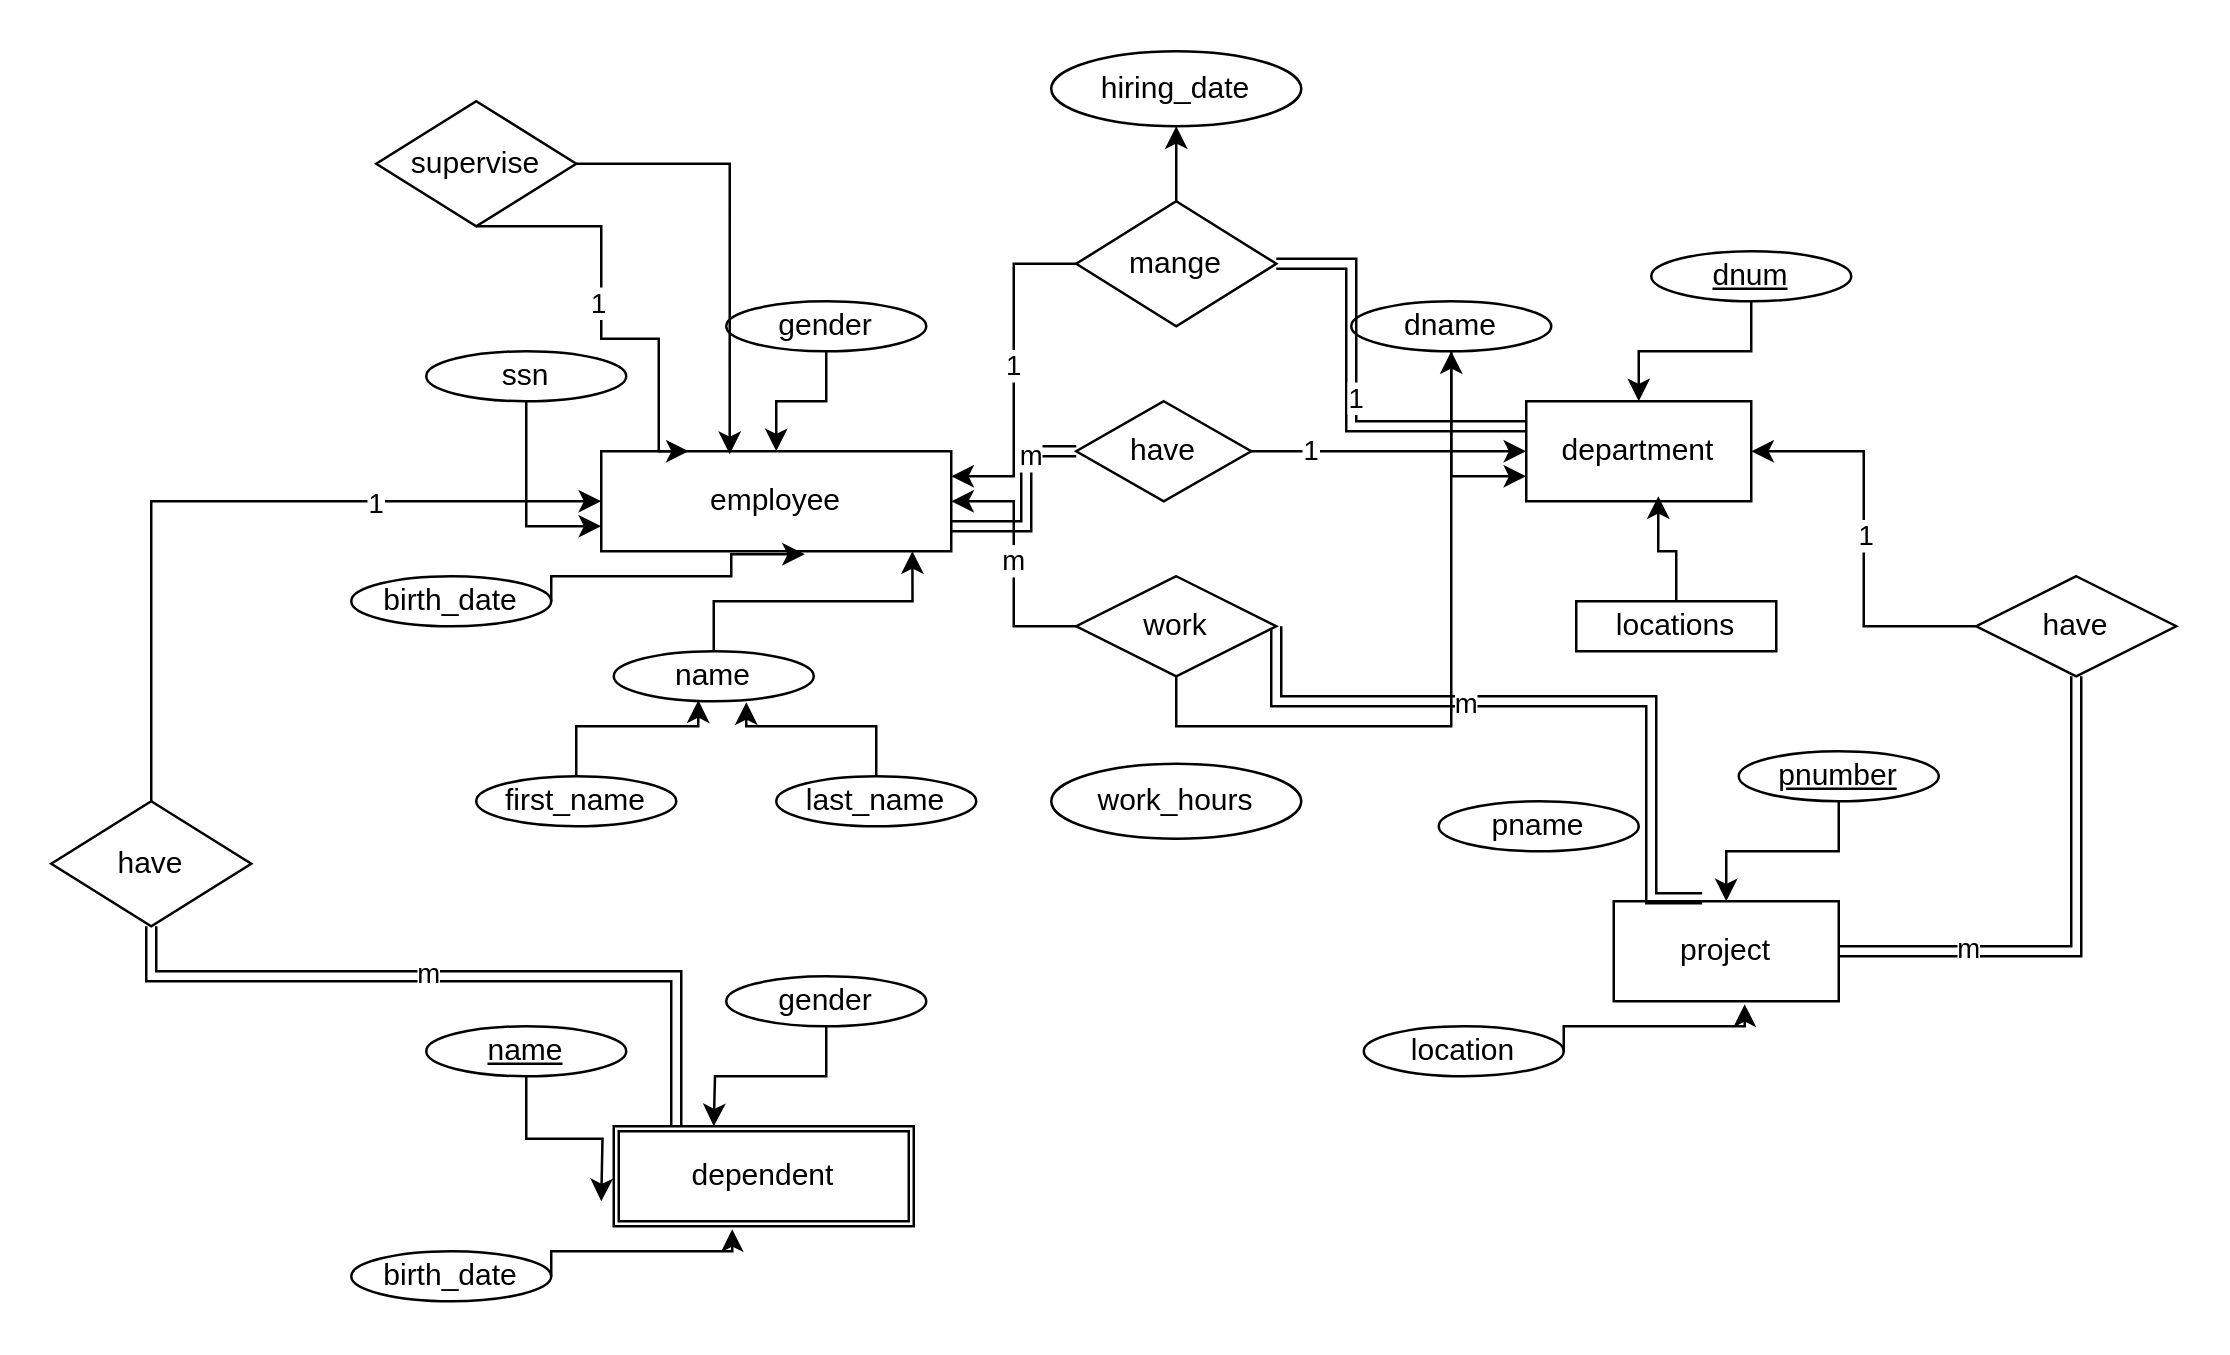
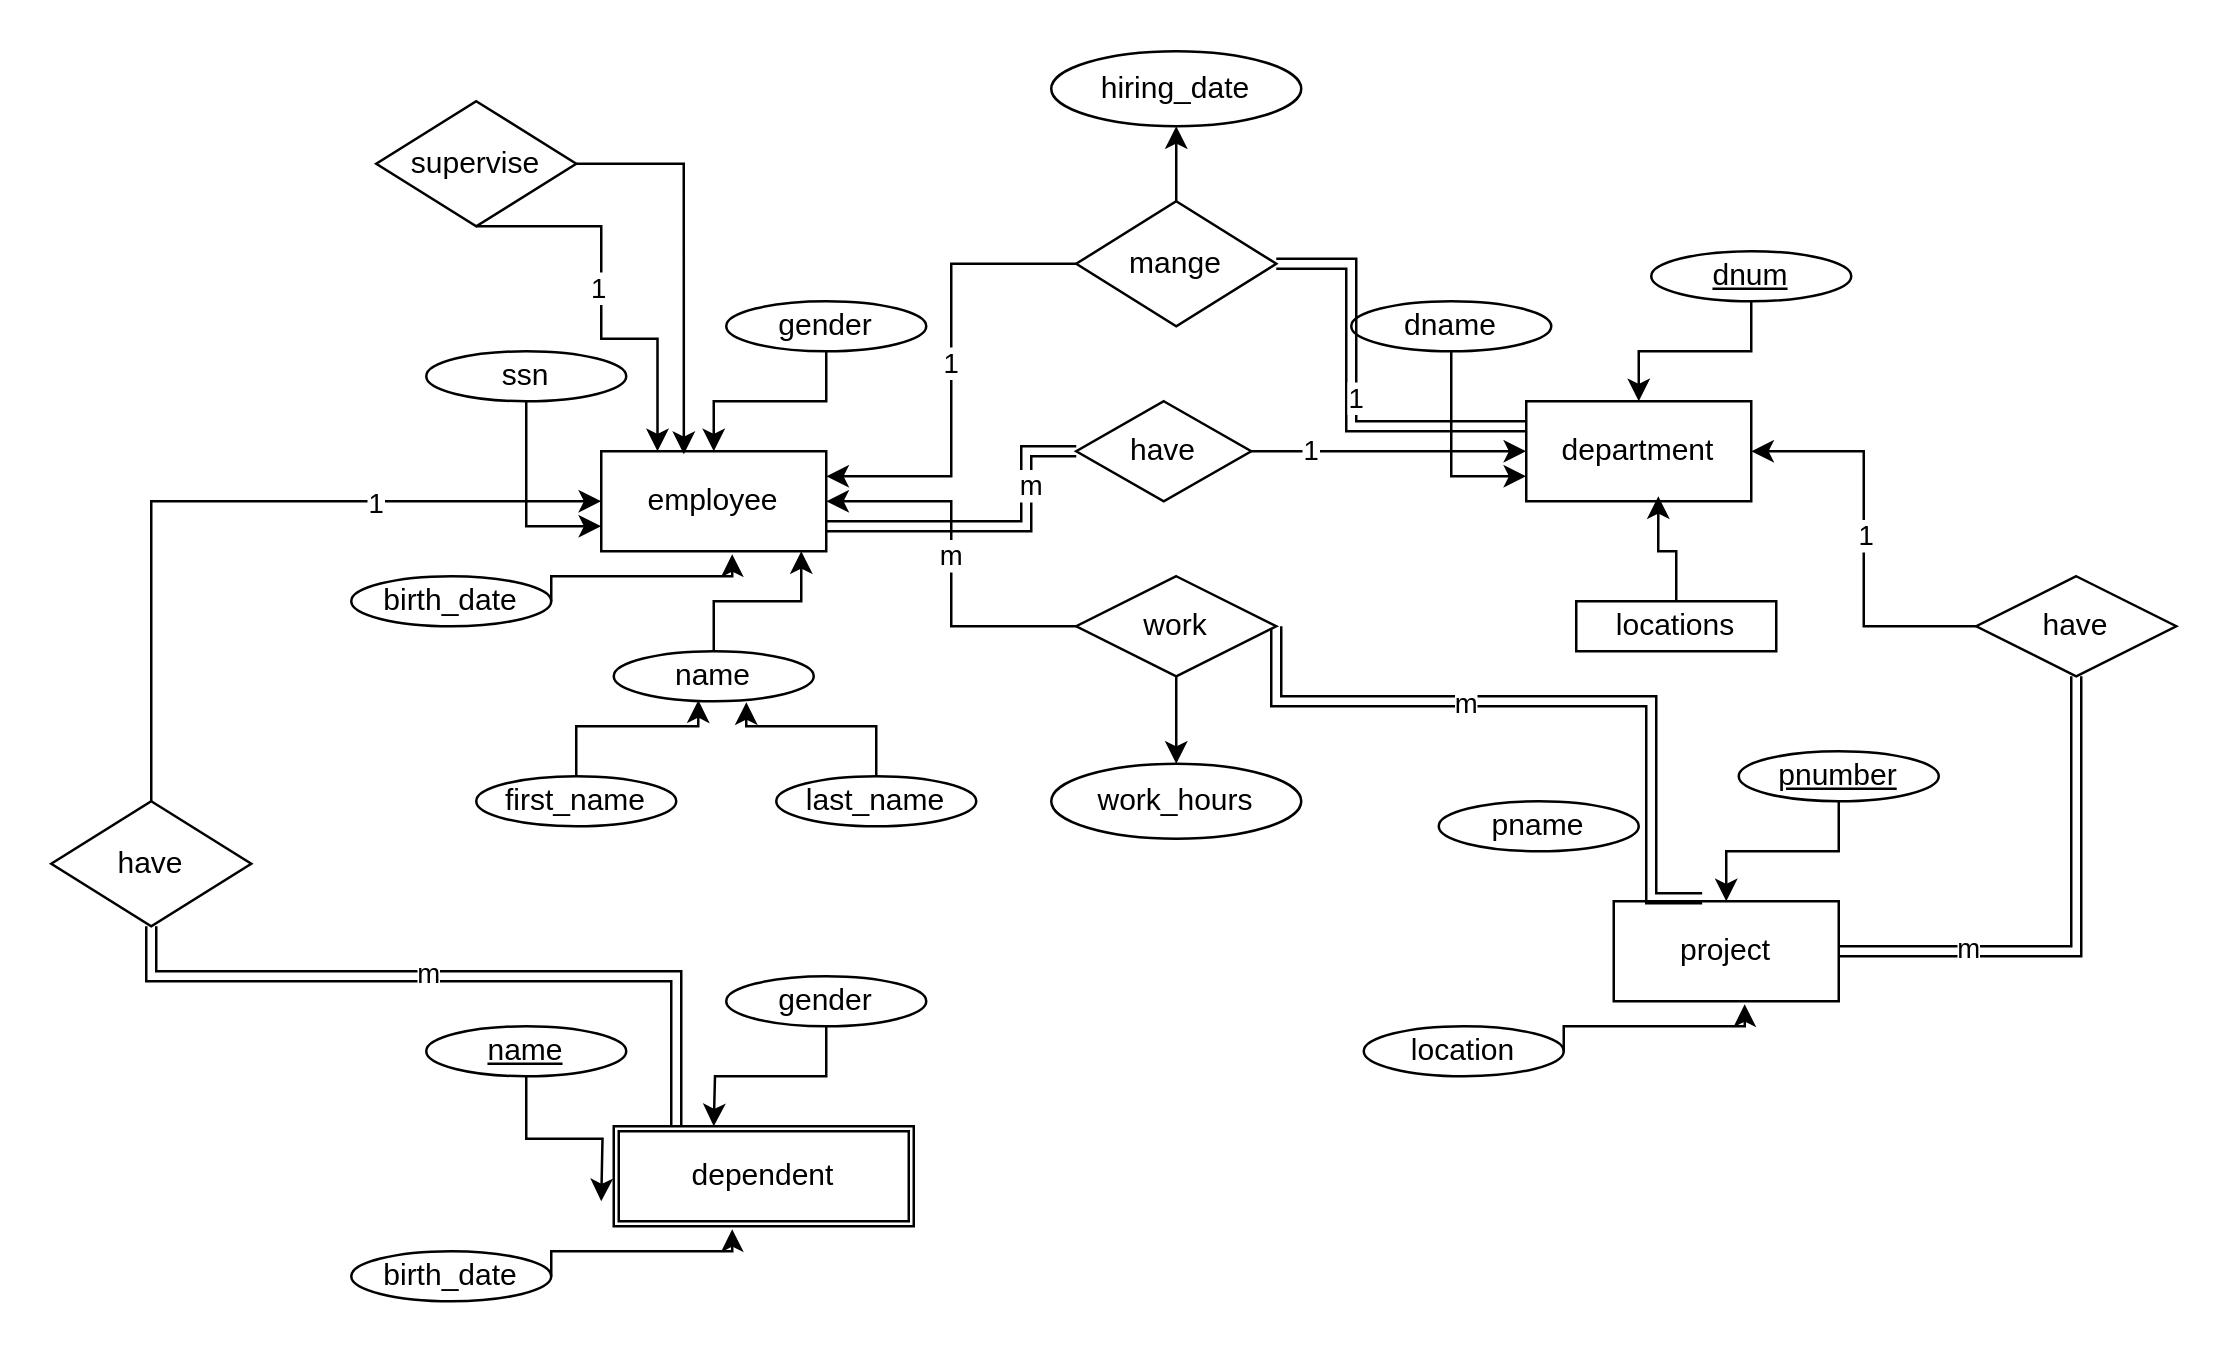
(776, 501) -> (714, 501)
(1296, 726) -> (1176, 735)
